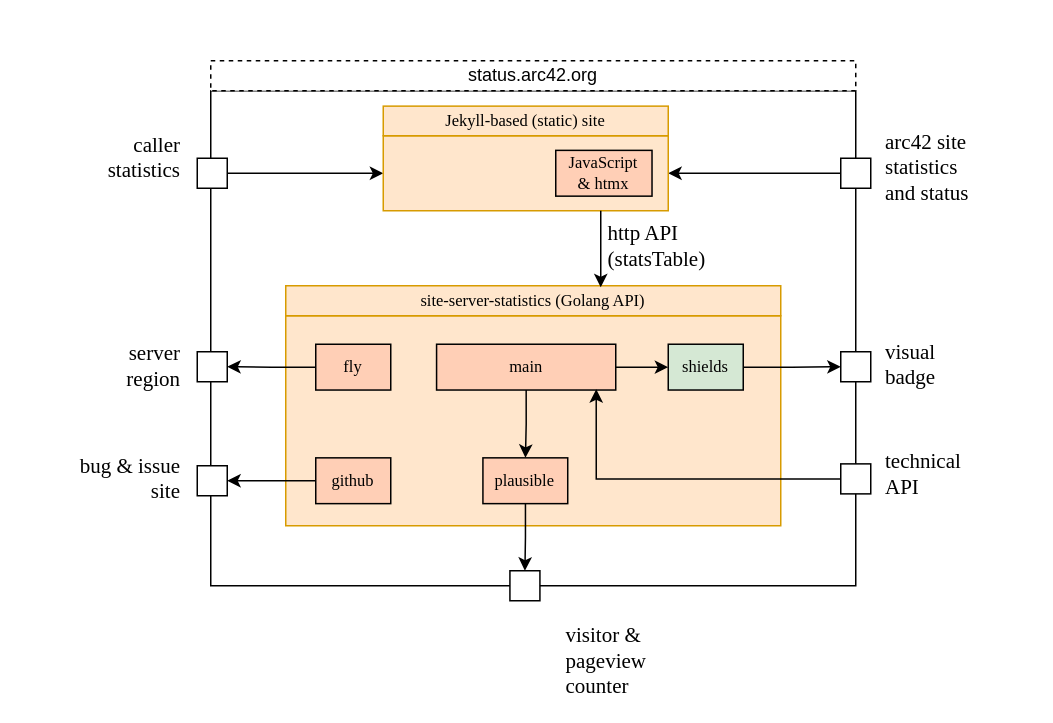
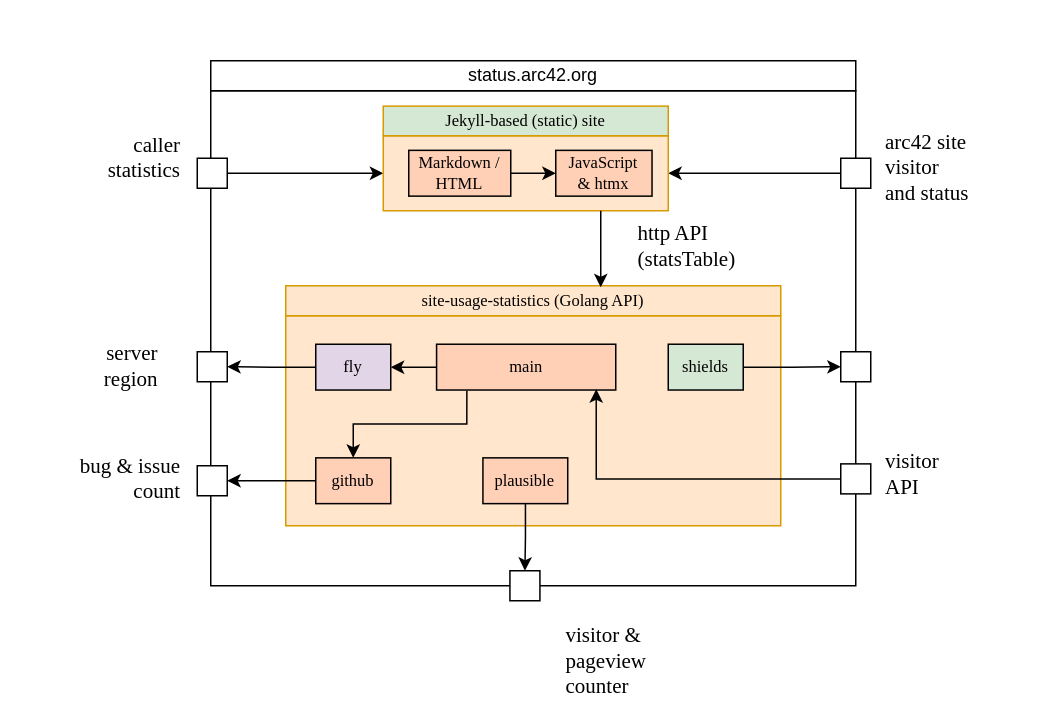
(533, 76) -> (533, 76)
(526, 121) -> (526, 121)
none -> (460, 173)
none -> (539, 173)
(953, 181) -> (953, 181)
(675, 247) -> (705, 247)
(533, 301) -> (533, 301)
(930, 365) -> none
(137, 367) -> (114, 367)
(353, 367) -> (353, 367)
none -> (409, 367)
(637, 367) -> none
(526, 419) -> none
none -> (415, 424)
(931, 475) -> (921, 475)
(124, 479) -> (124, 479)
